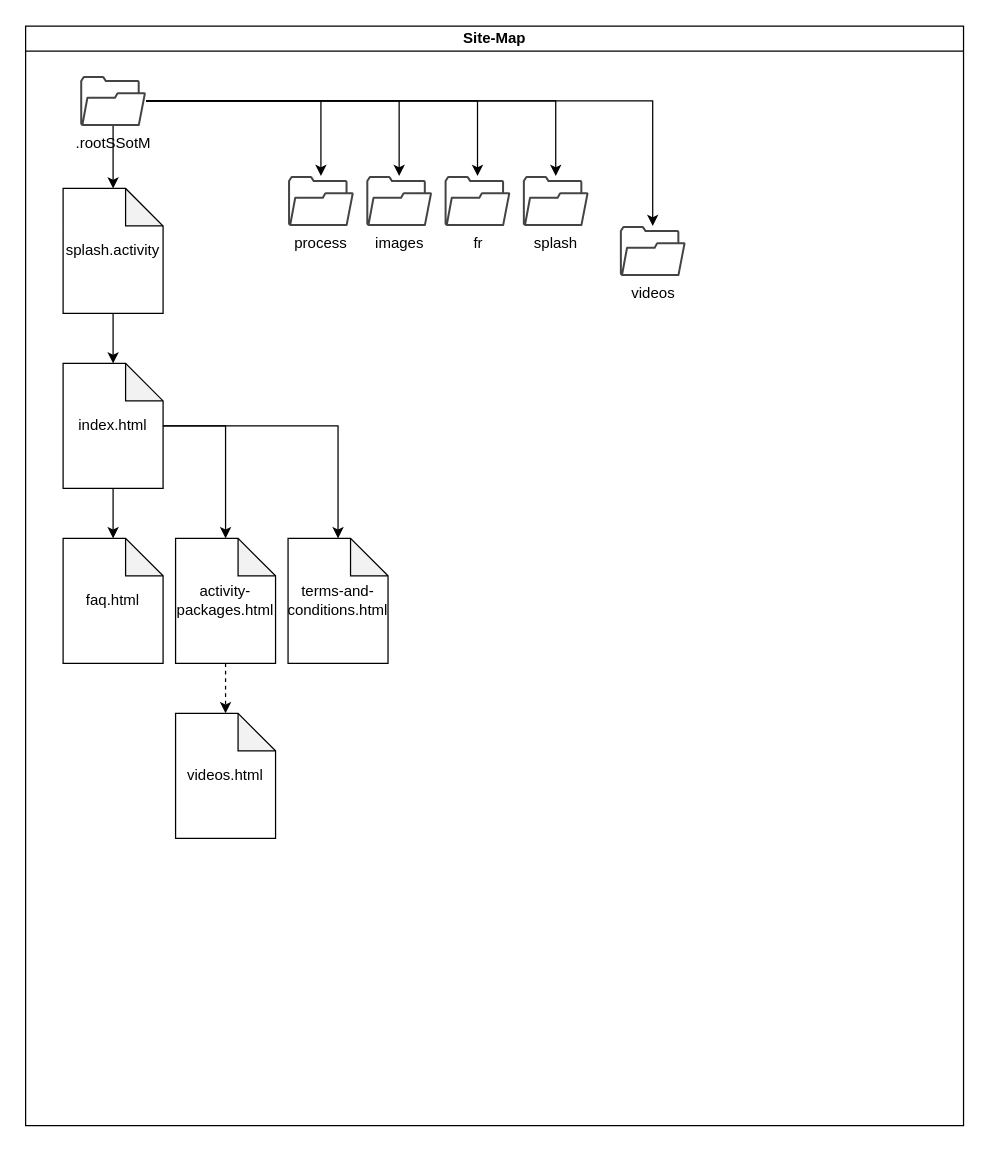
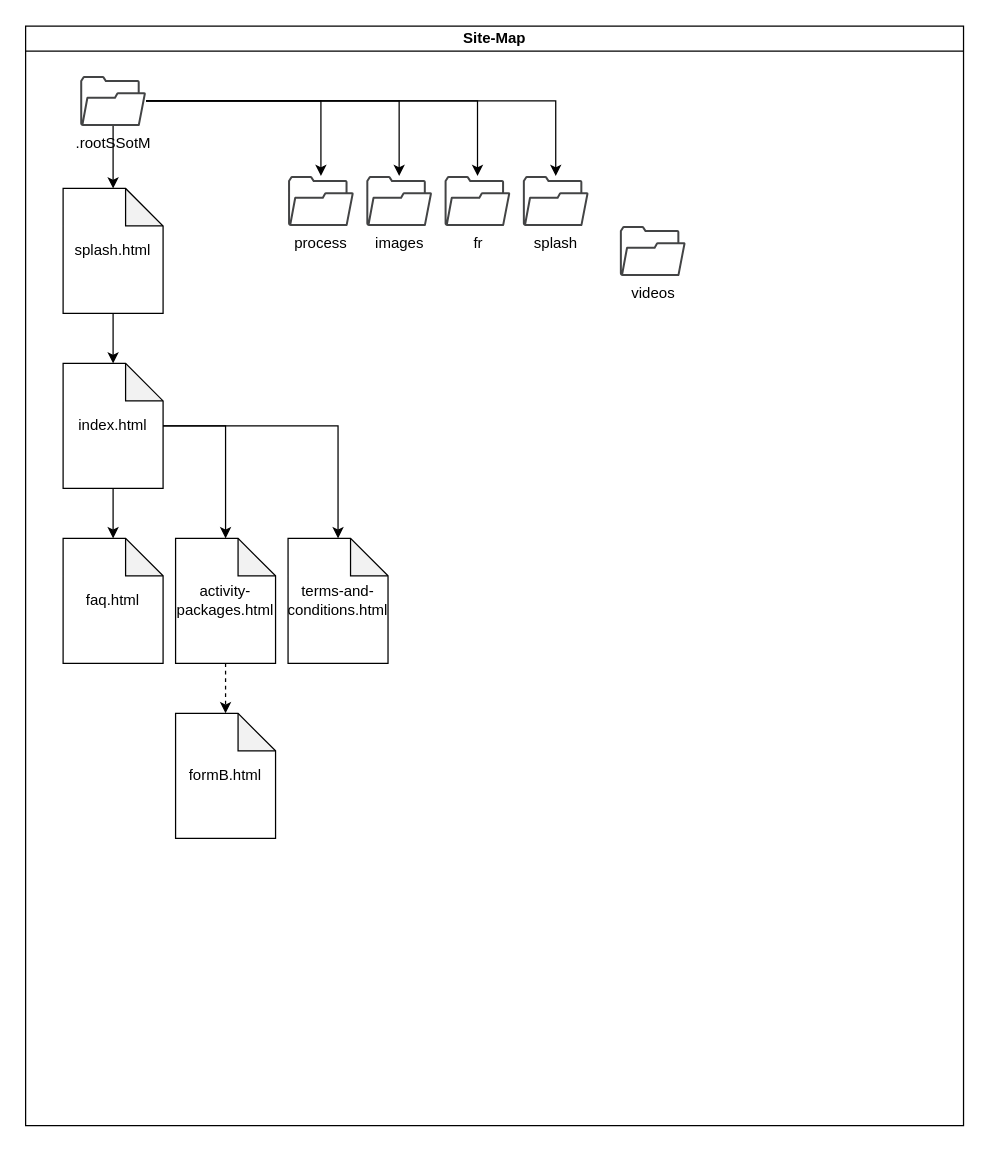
(653, 112) -> none
(113, 251) -> (113, 251)
(226, 776) -> (226, 776)
